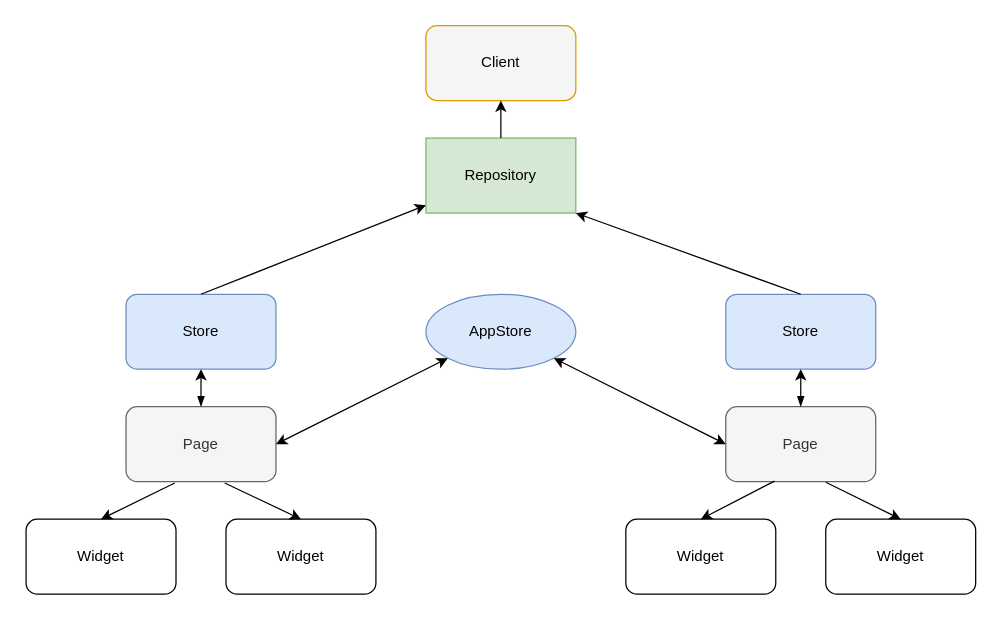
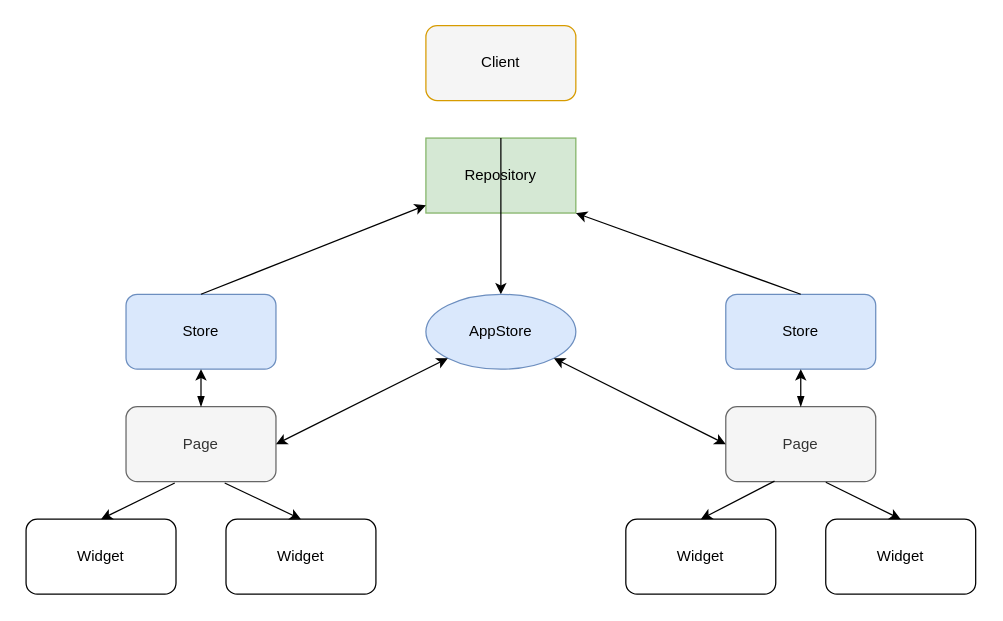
(501, 124) -> (501, 212)
